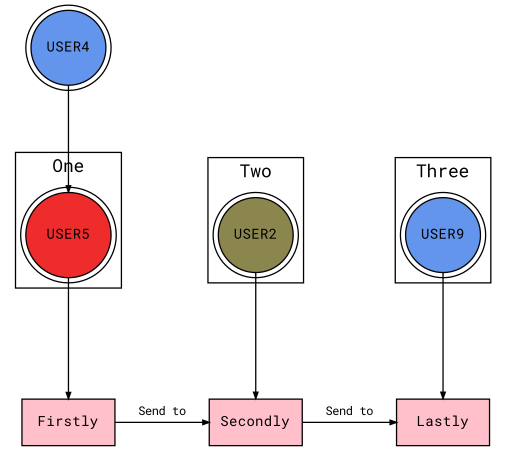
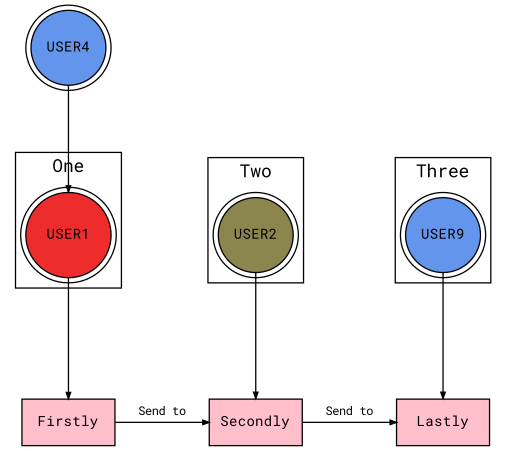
(68, 235) -> (68, 235)
